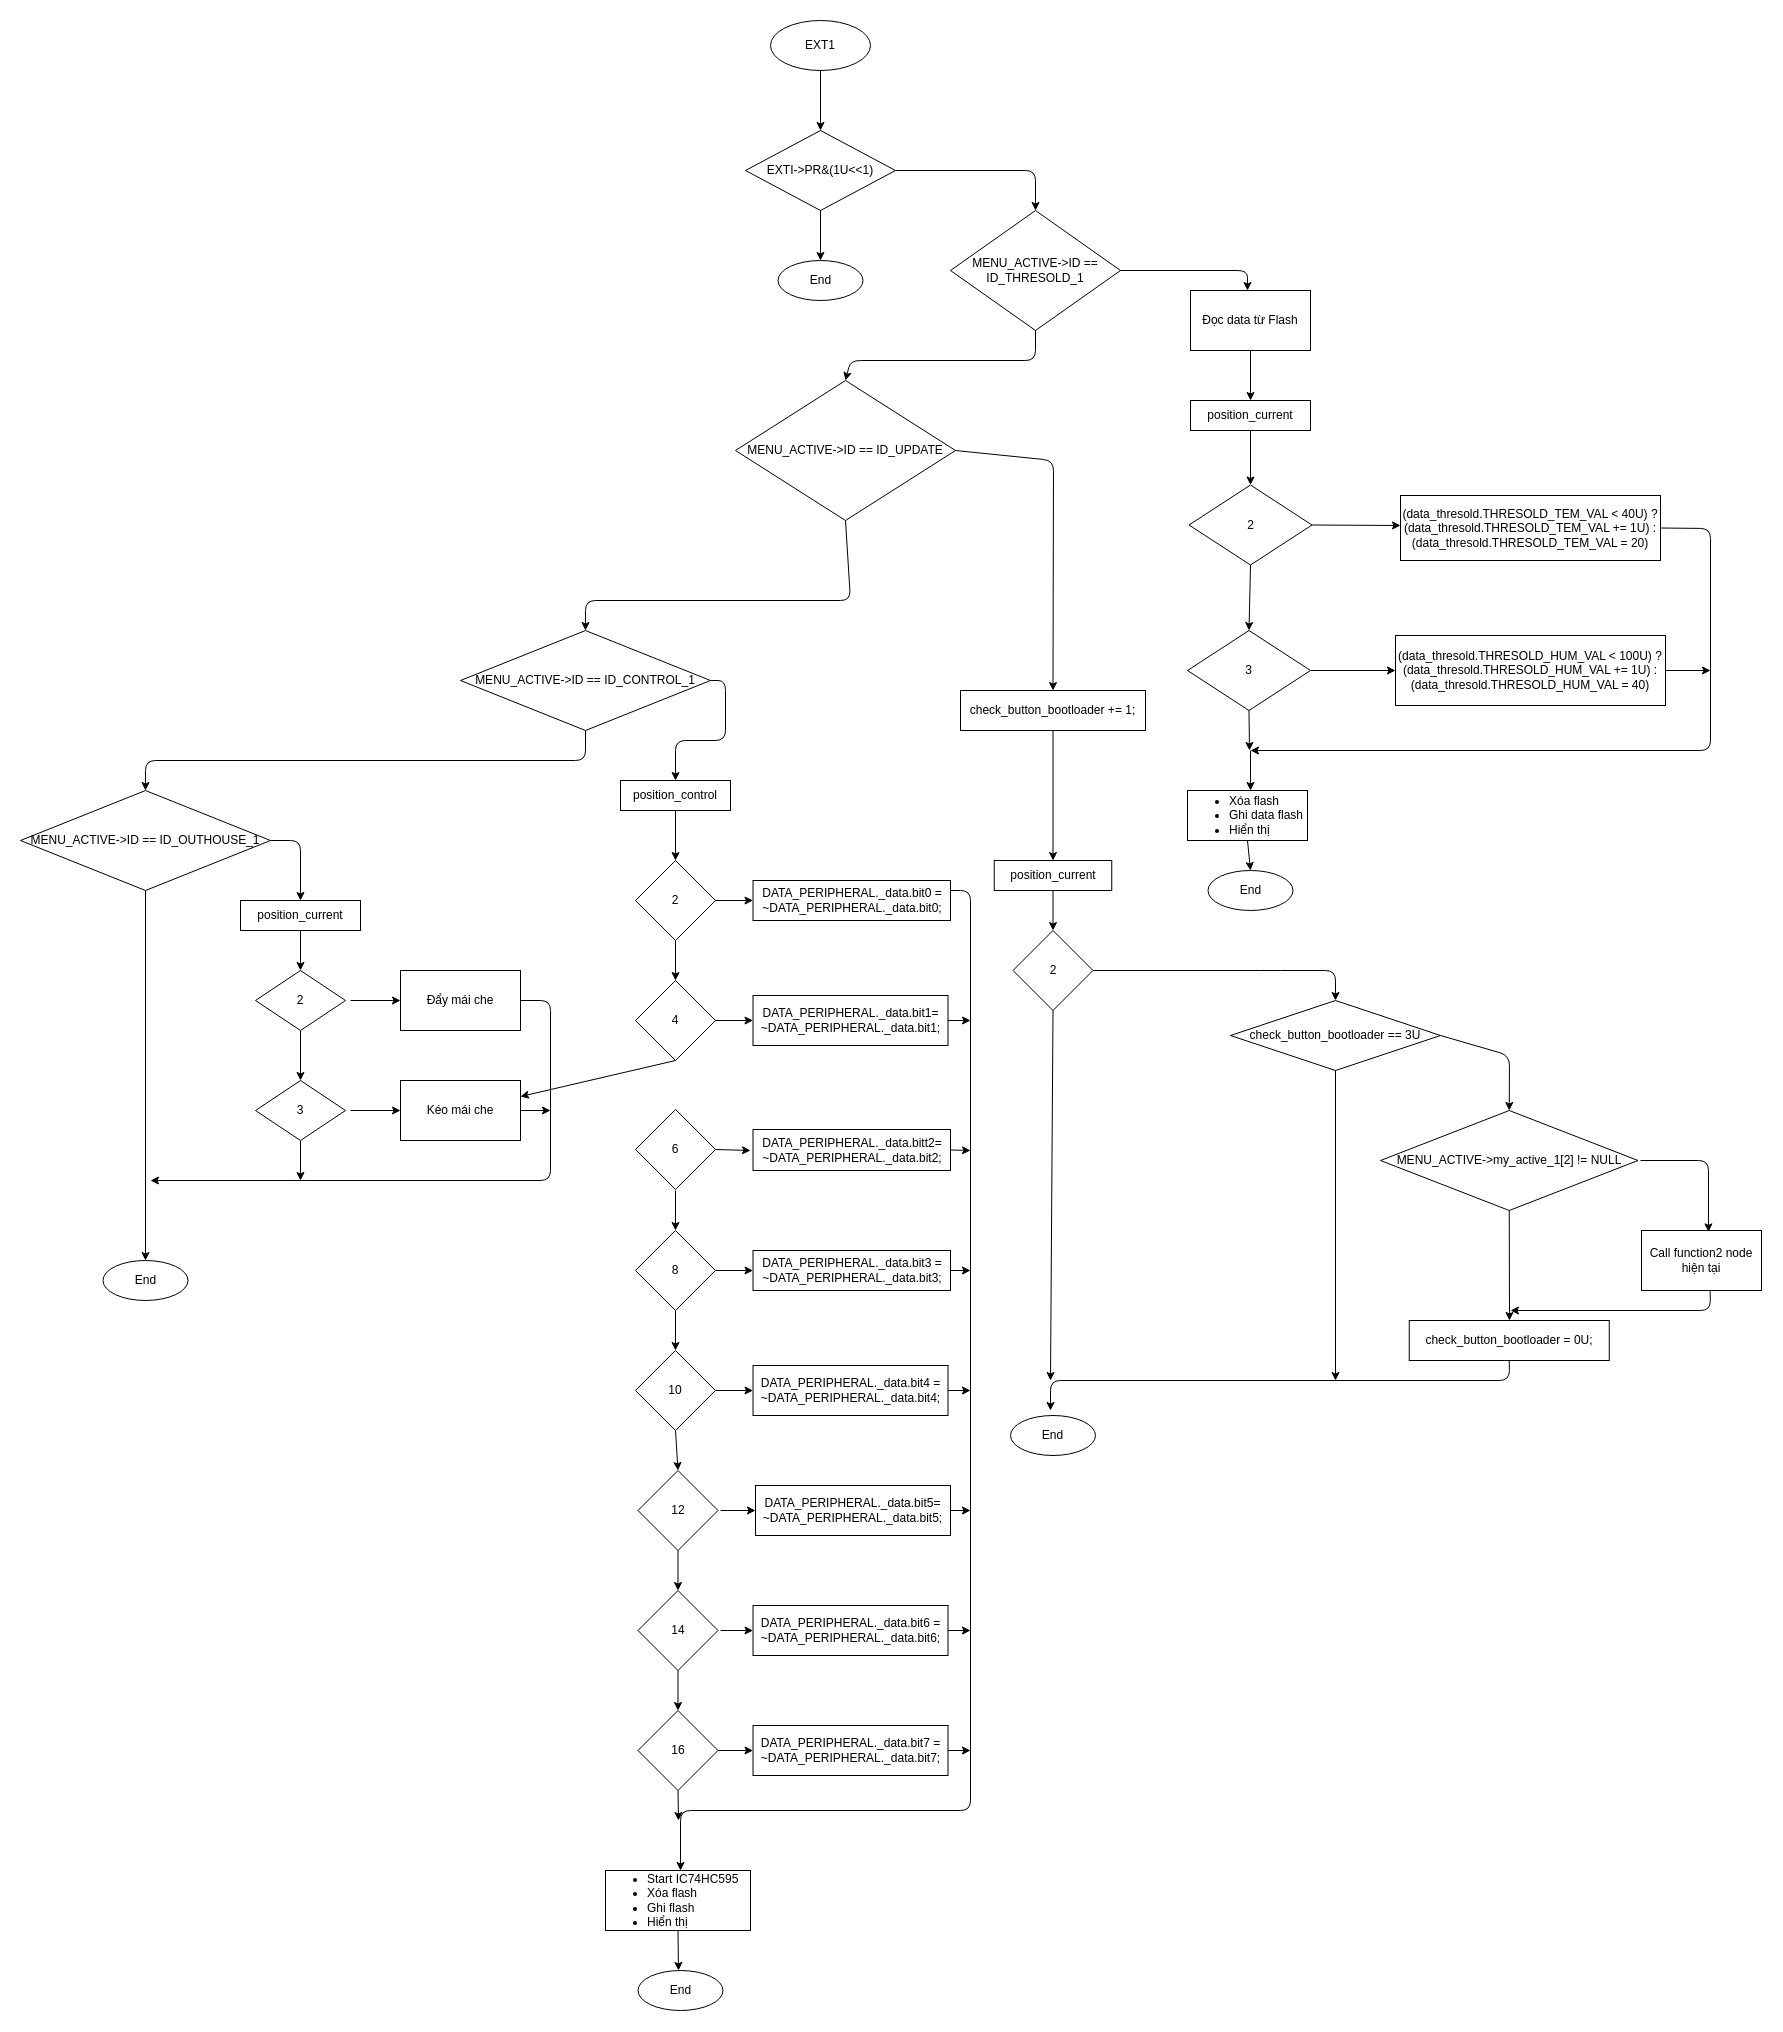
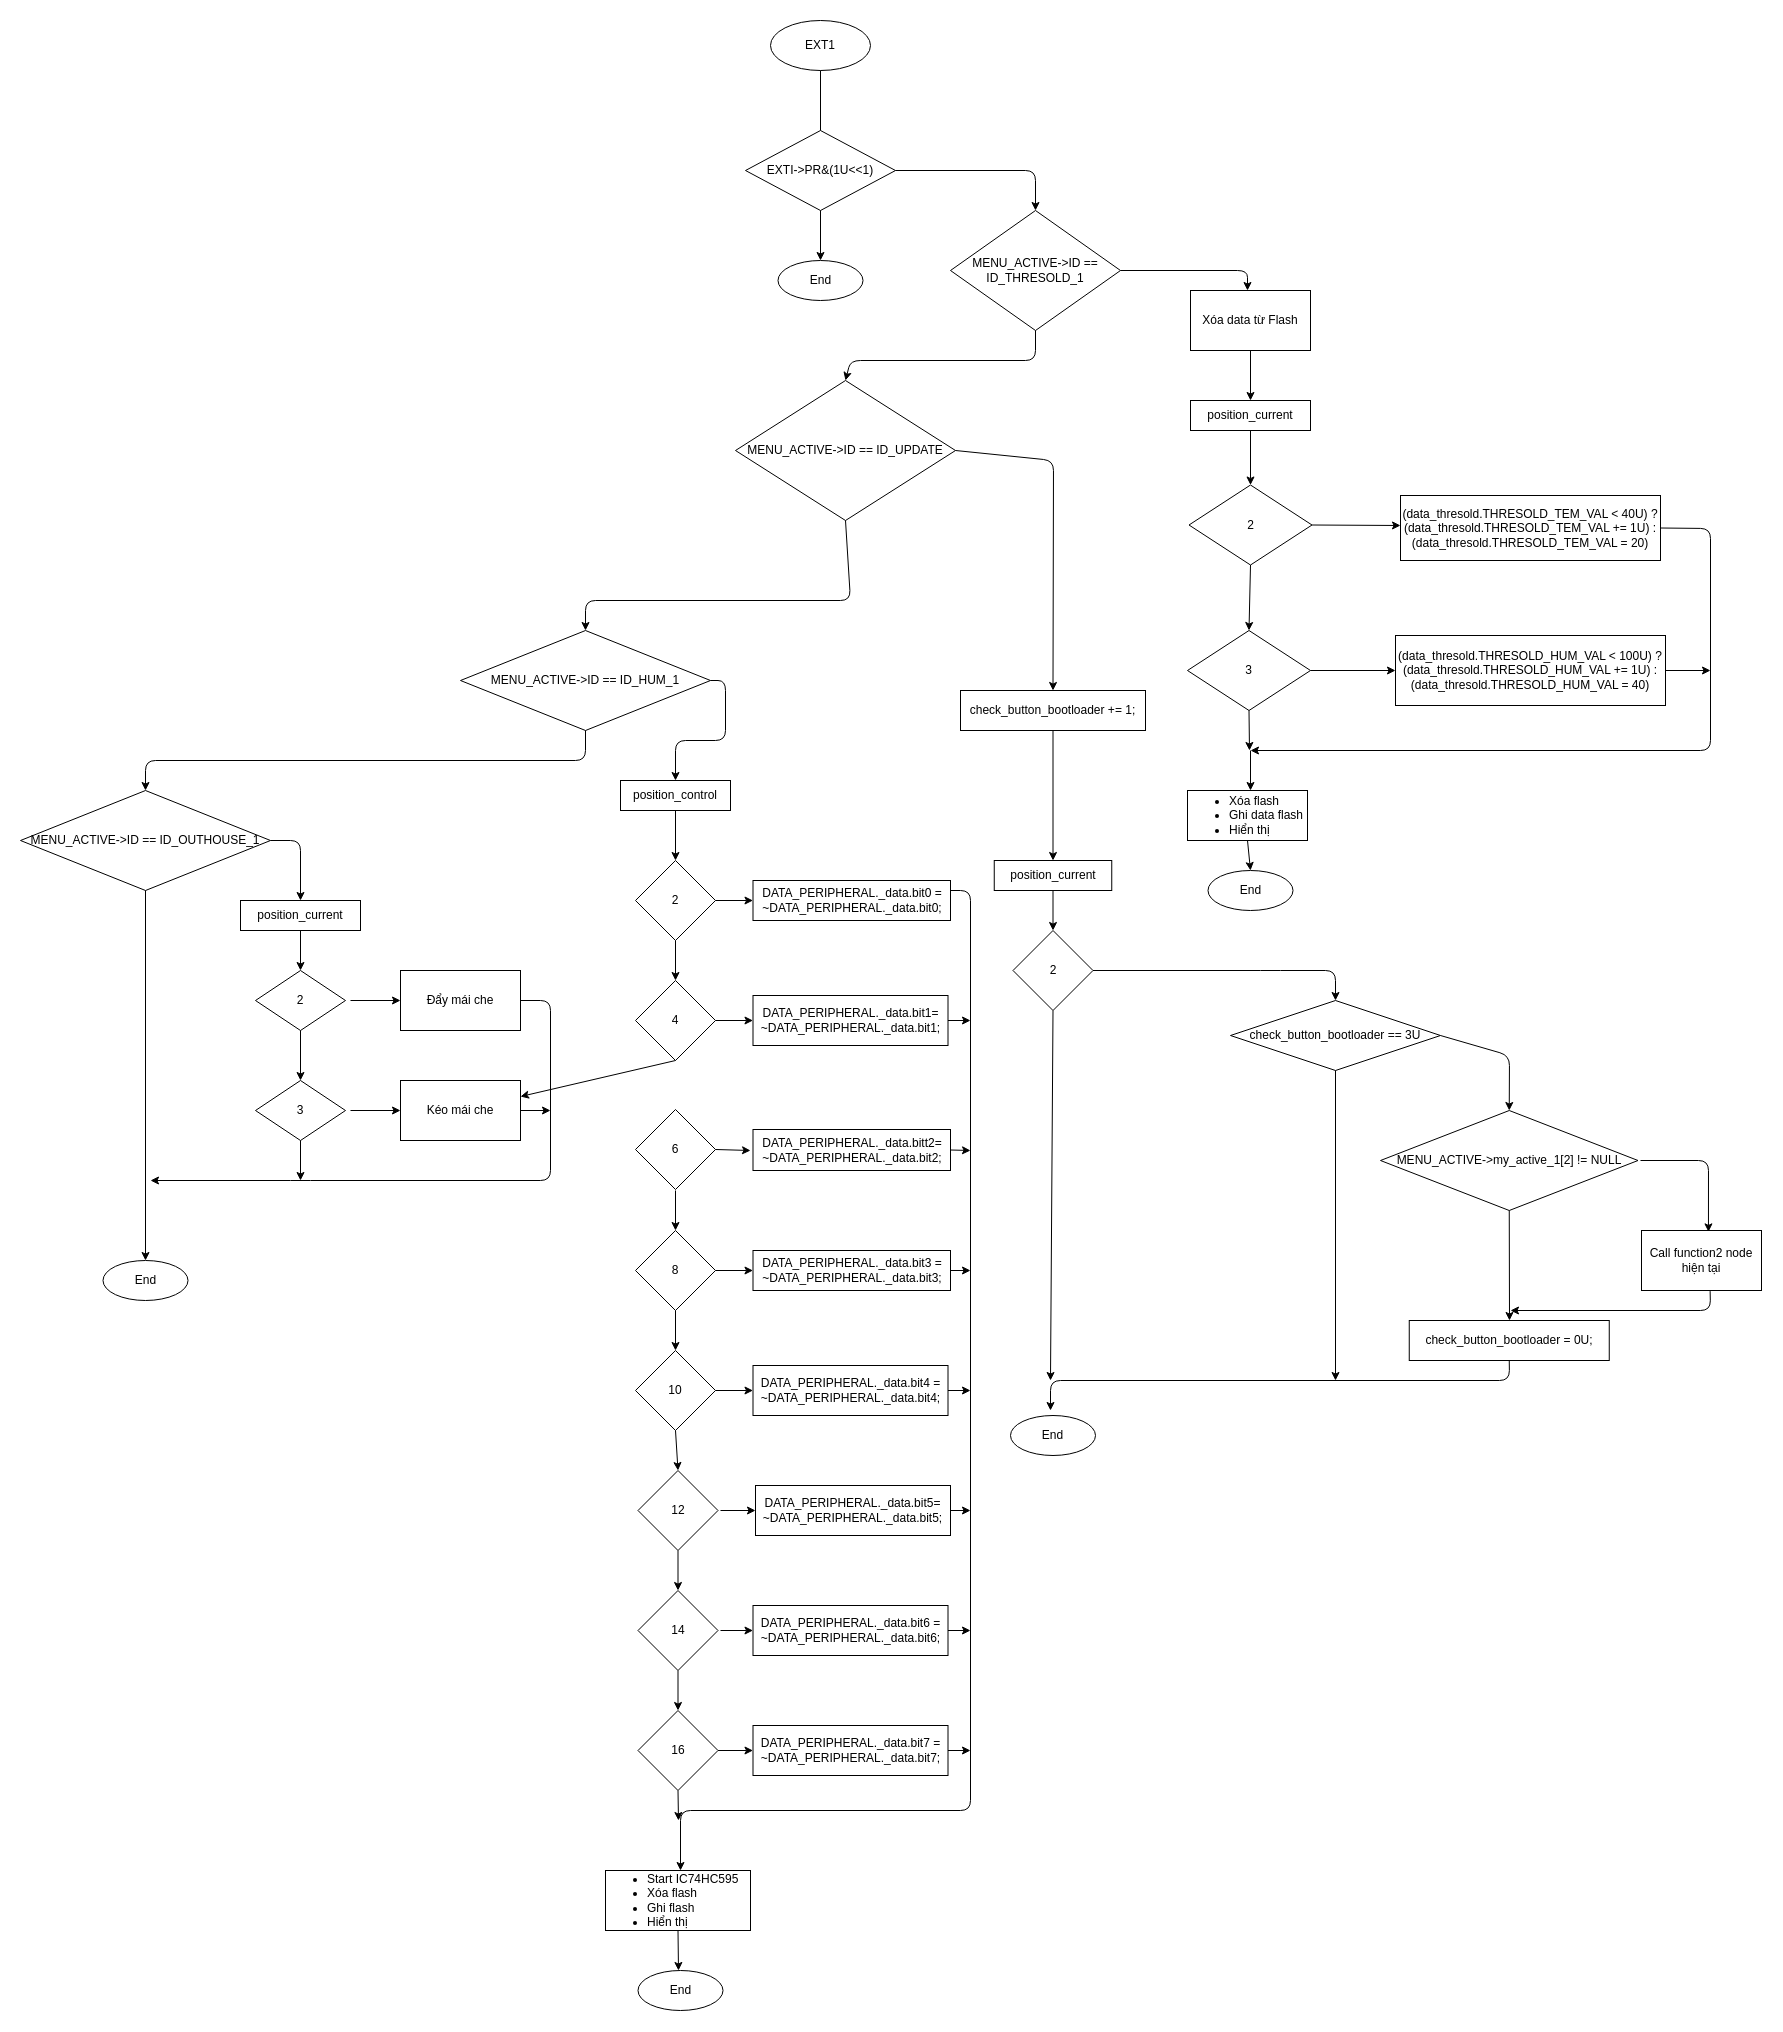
(821, 122) -> (821, 125)
(1251, 321) -> (1251, 321)
(586, 681) -> (586, 681)
